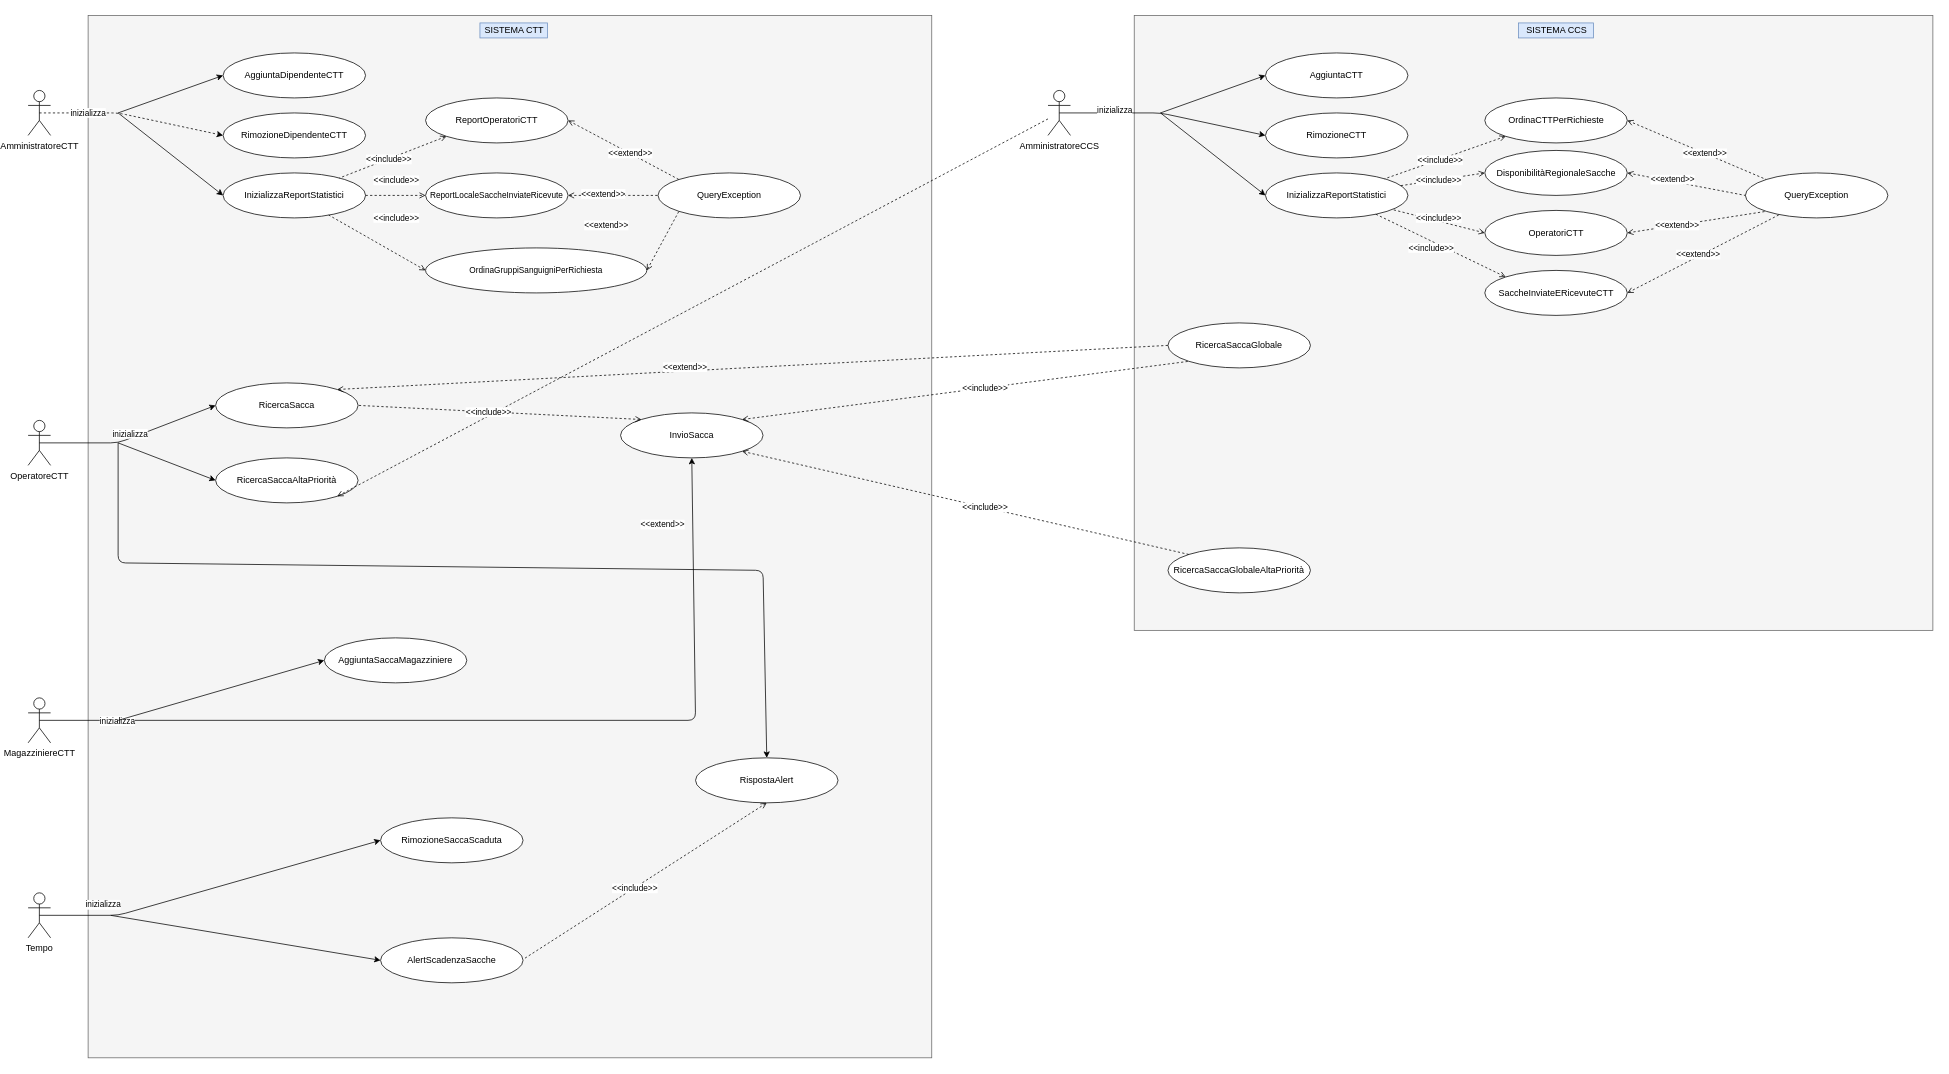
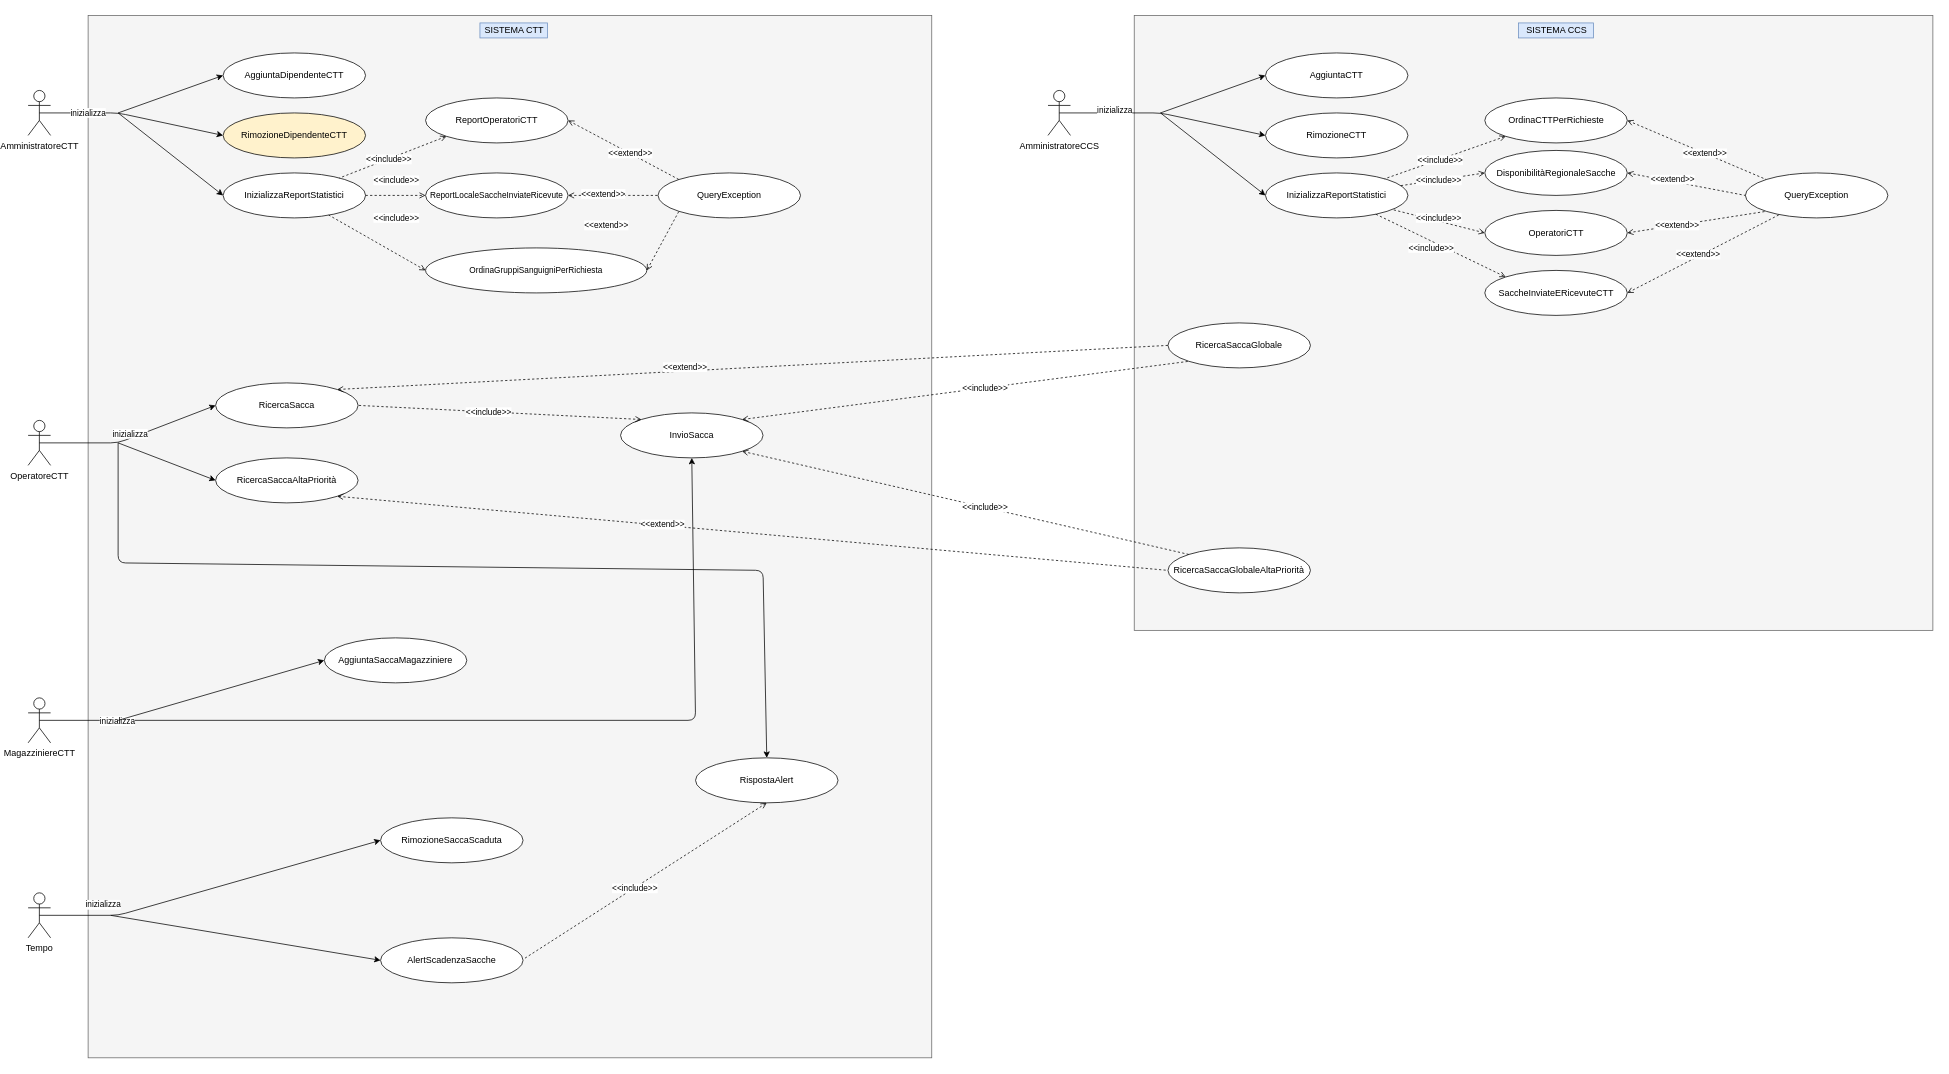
(165, 123) -> (165, 123)
(294, 135) -> (294, 135)
(776, 263) -> (924, 549)
